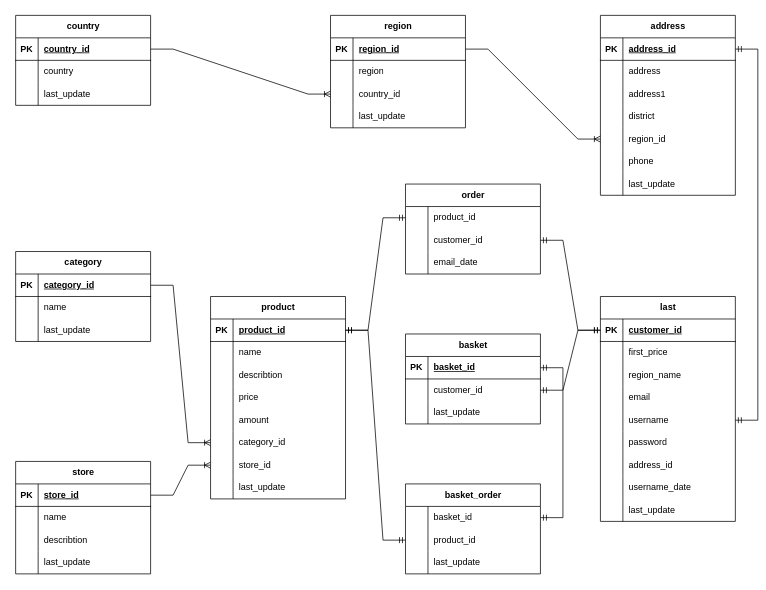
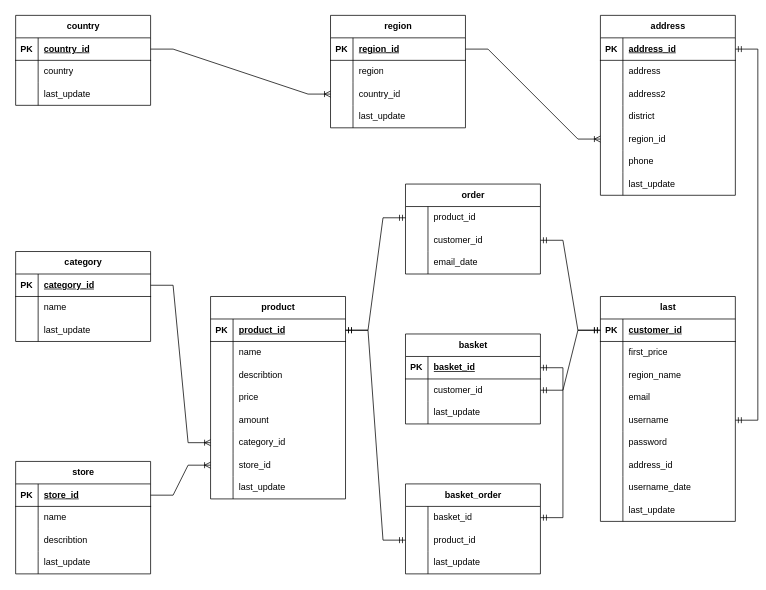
(649, 94) -> (649, 94)
